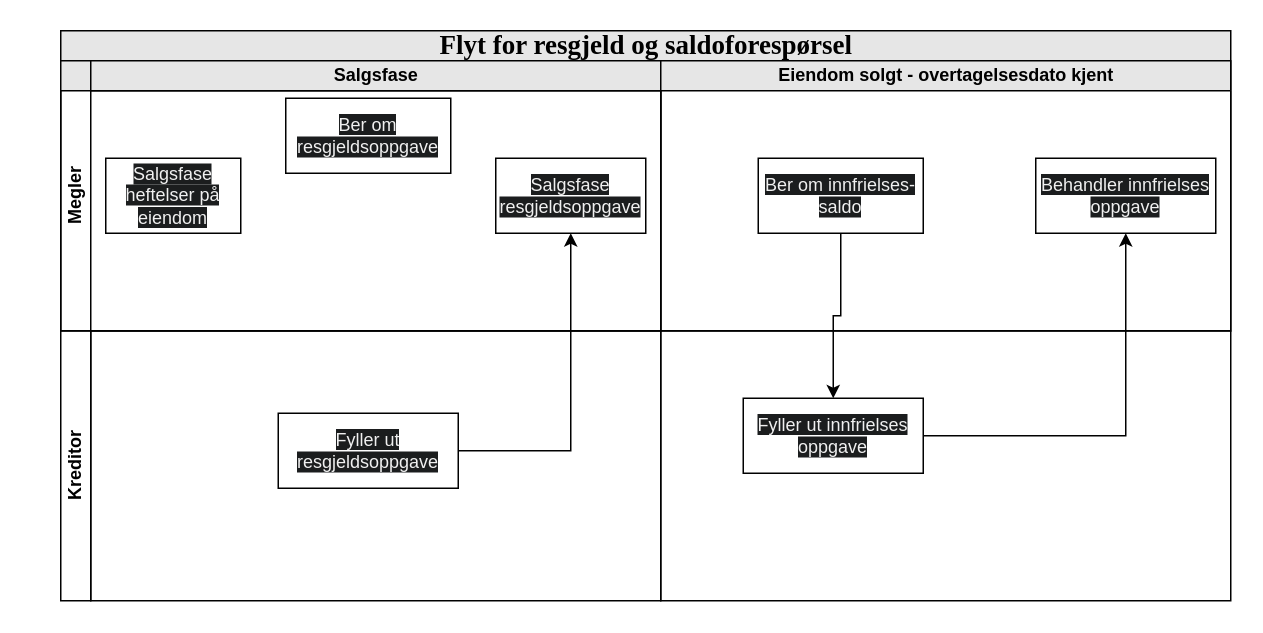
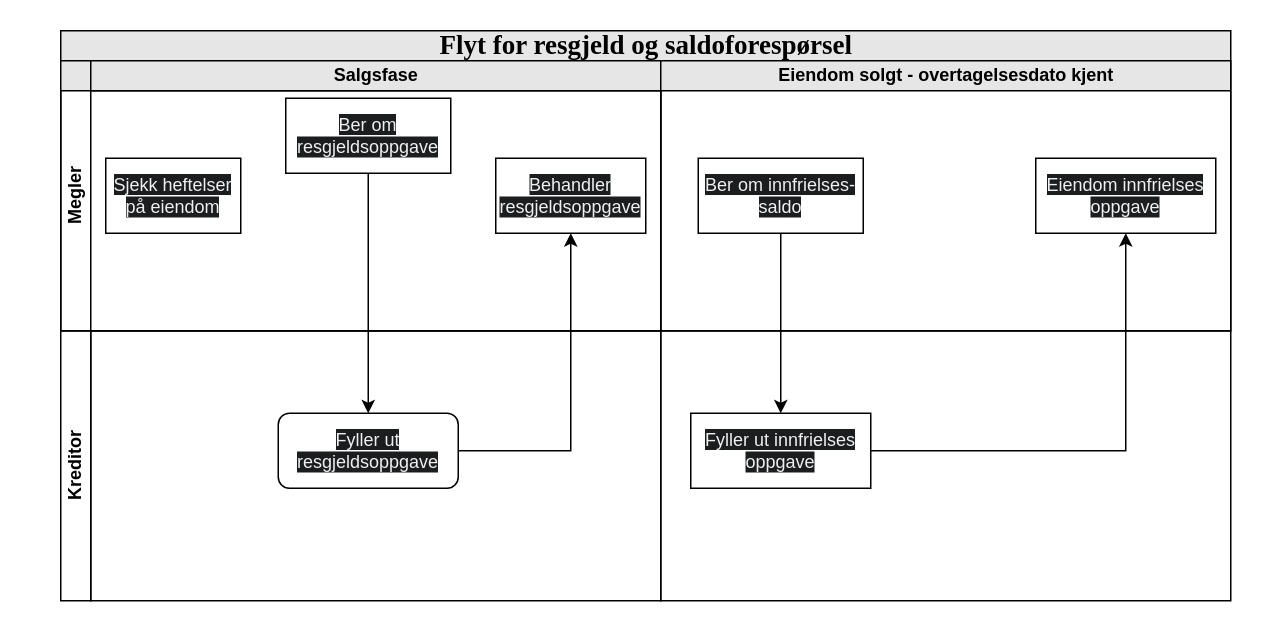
(173, 196) -> (173, 196)
(571, 196) -> (571, 196)
(841, 196) -> (781, 196)
(1126, 196) -> (1126, 196)
none -> (368, 288)
(833, 436) -> (781, 451)
(368, 451) -> (368, 451)
